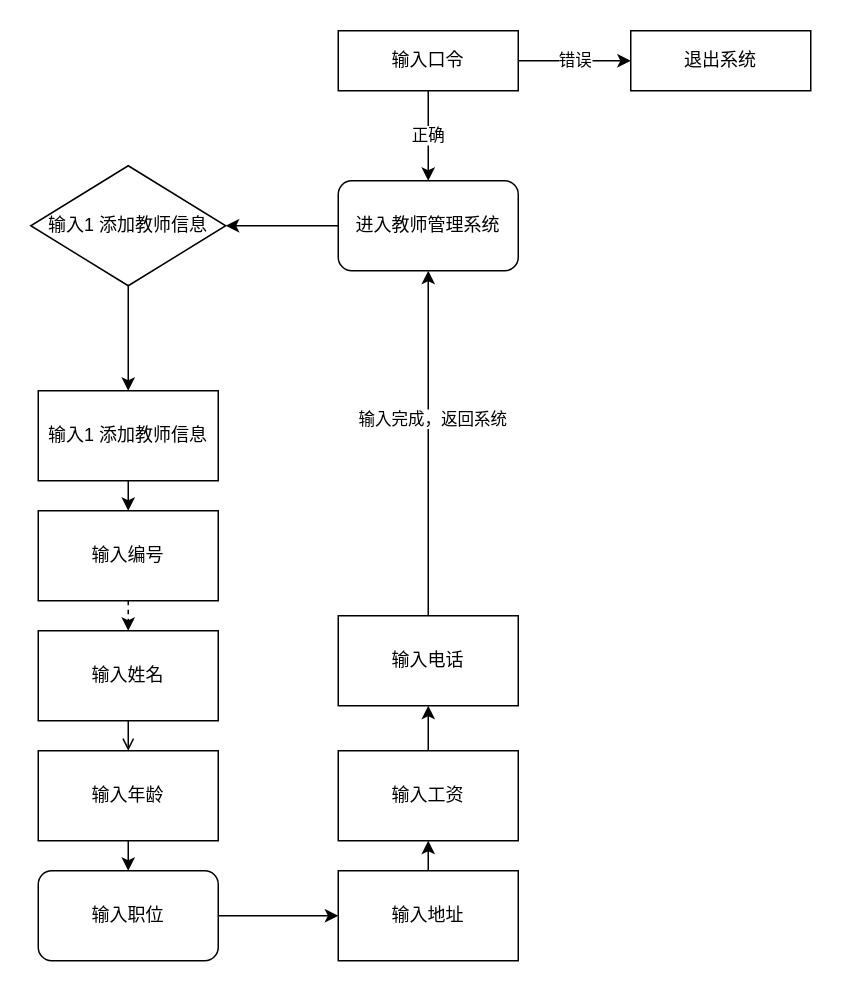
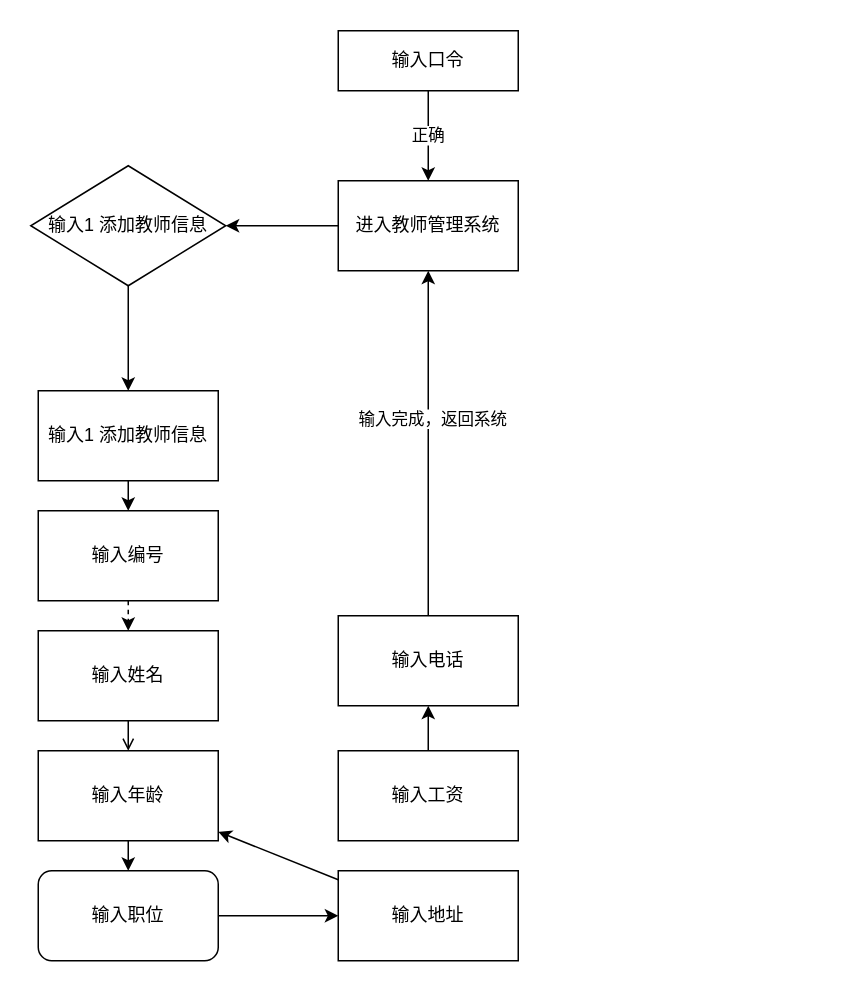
(570, 61) -> none
(721, 61) -> none
(428, 226) -> (428, 226)
(428, 861) -> (283, 858)
